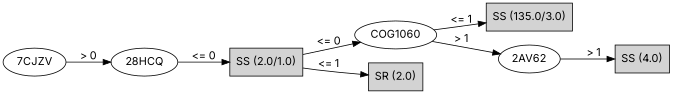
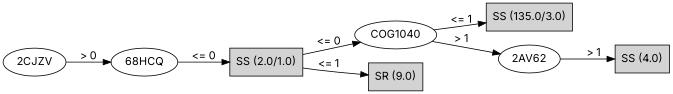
(396, 35) -> (396, 35)
(35, 62) -> (35, 62)
(144, 62) -> (144, 62)
(396, 77) -> (396, 77)
